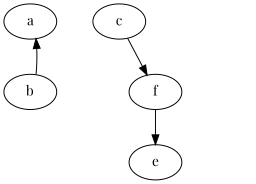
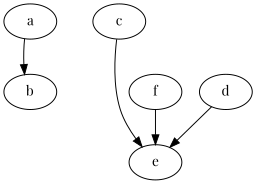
(135, 52) -> (116, 91)
(37, 62) -> (24, 52)
none -> (226, 92)
